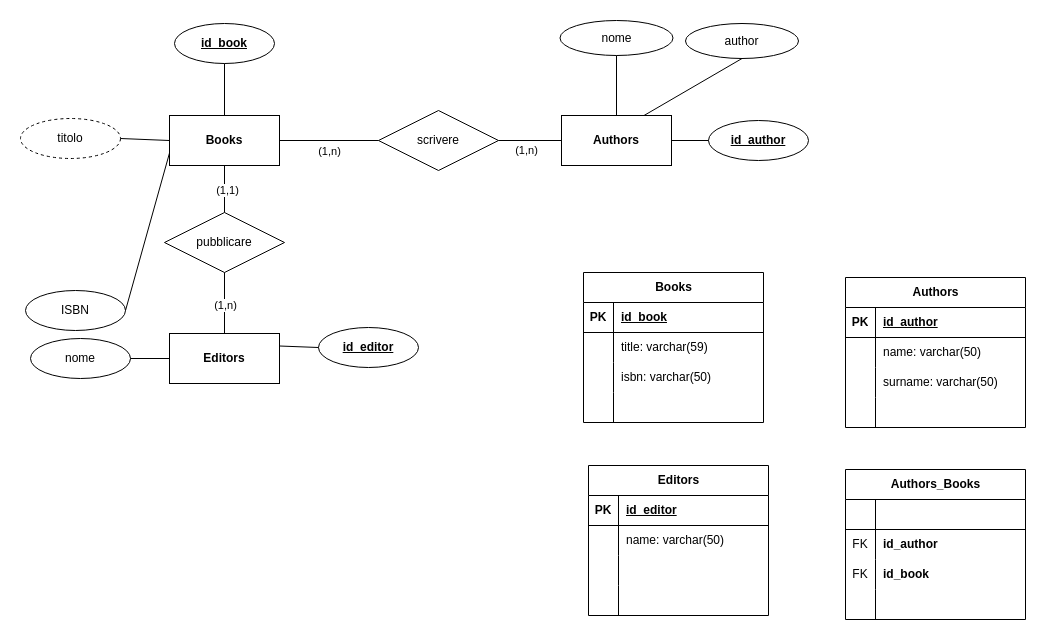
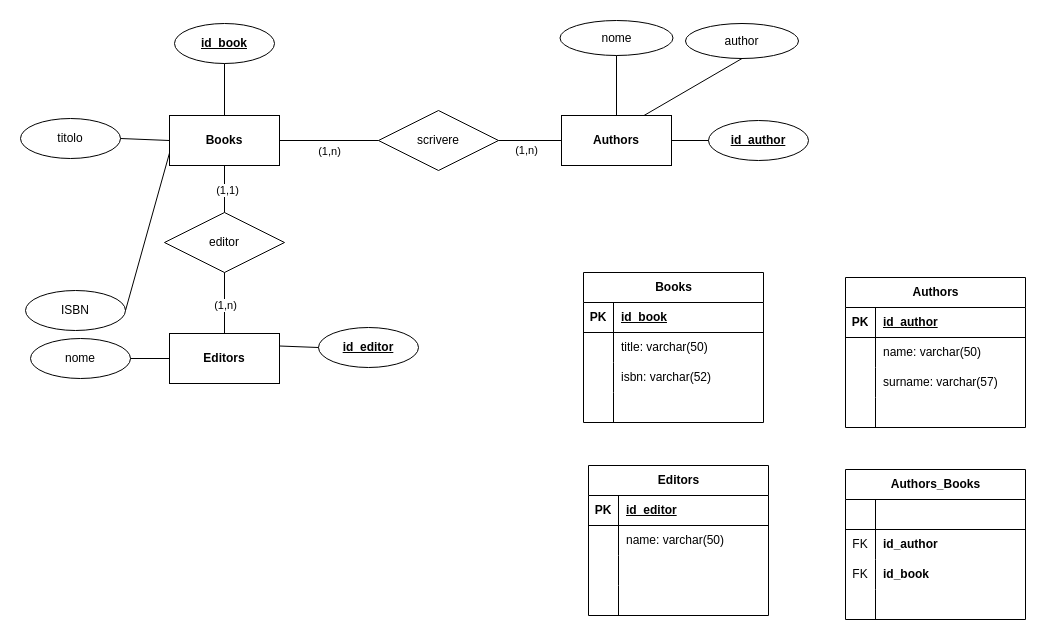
(71, 139) -> (71, 139)
(225, 243) -> (225, 243)
(676, 348) -> (676, 348)
(674, 378) -> (674, 378)
(948, 383) -> (948, 383)
